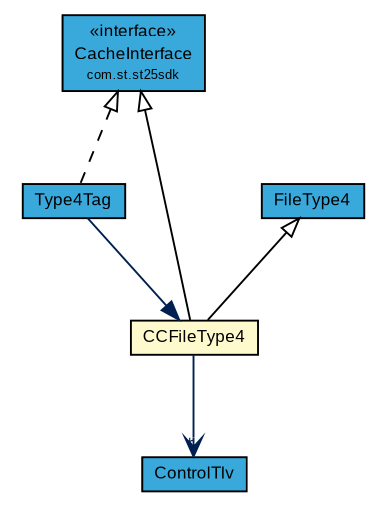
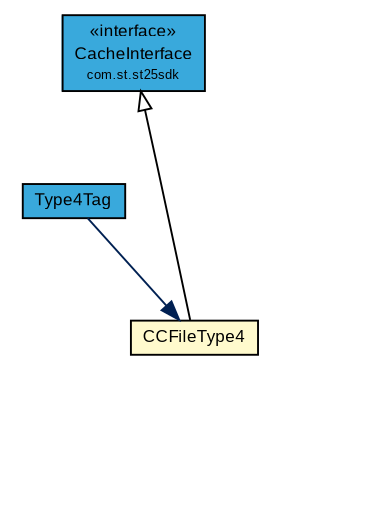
(96, 146) -> none
(313, 201) -> none
(194, 474) -> none
